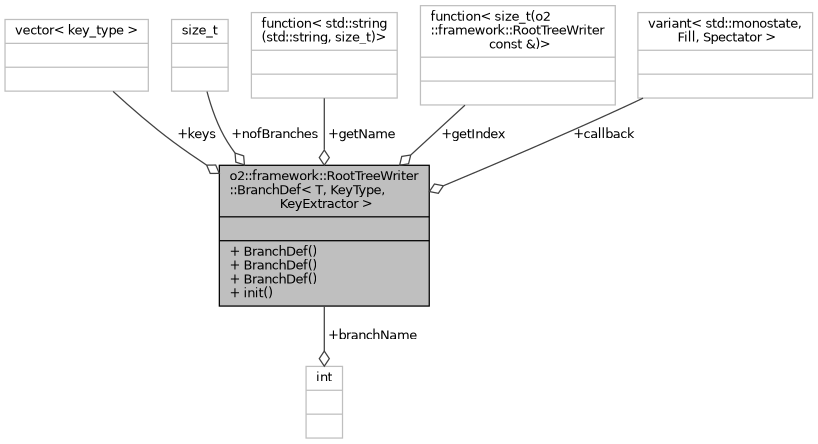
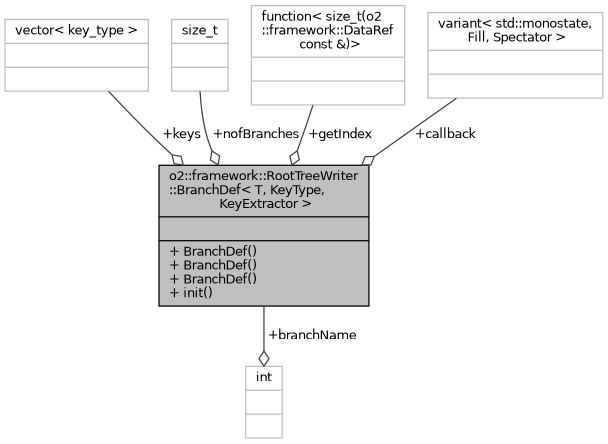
(518, 31) -> (328, 31)
(324, 55) -> none
